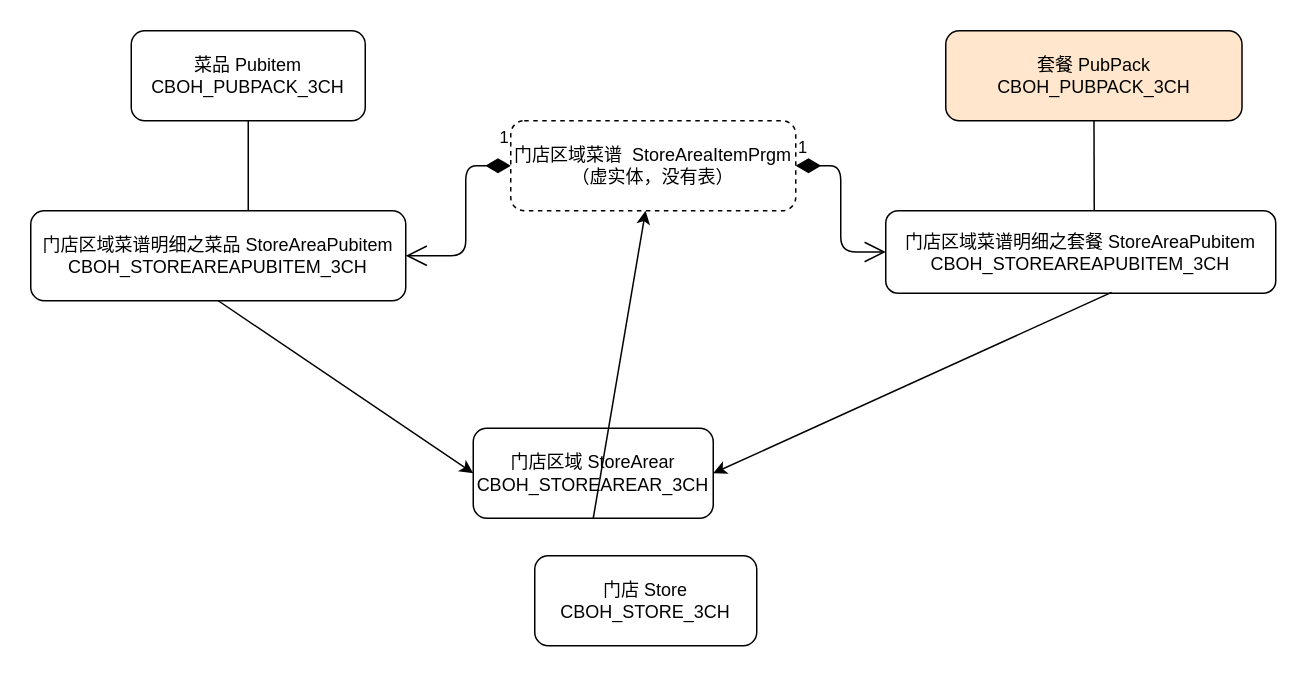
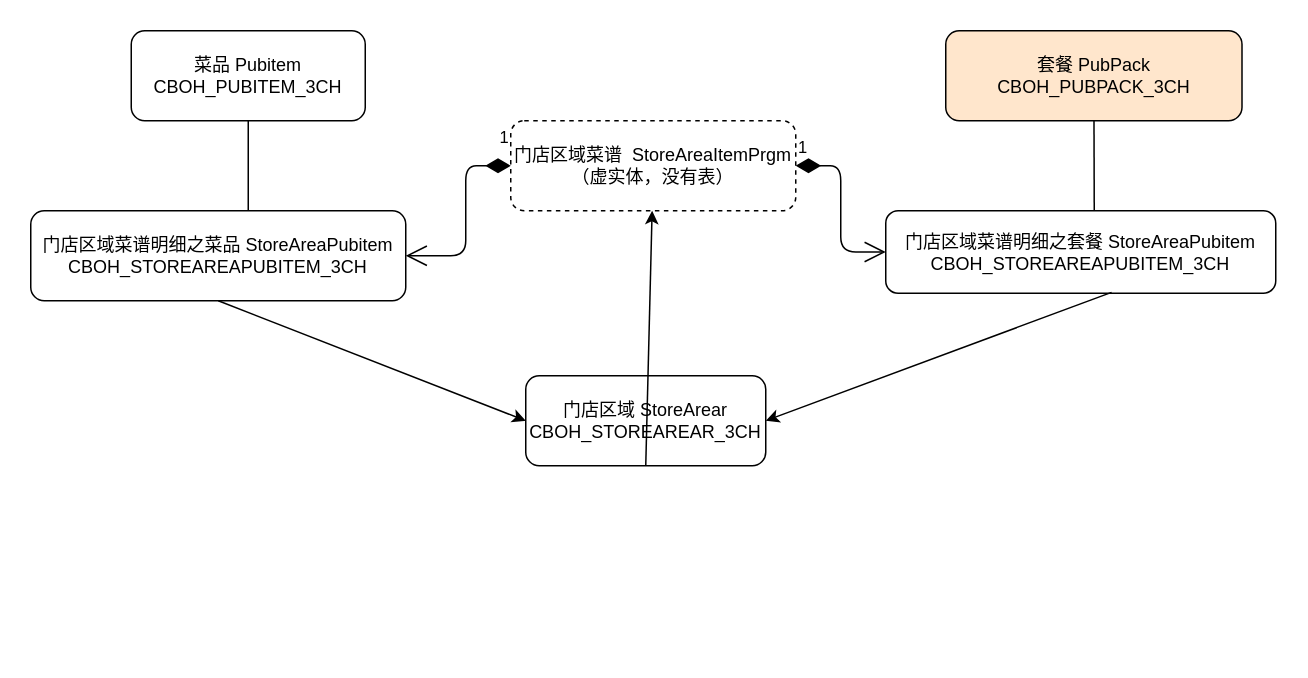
(248, 76) -> (248, 76)
(593, 473) -> (646, 421)
(646, 601) -> none
